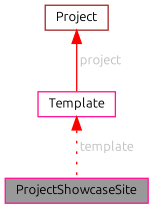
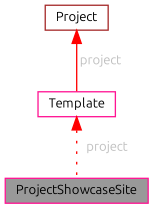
(106, 148) -> (106, 148)
